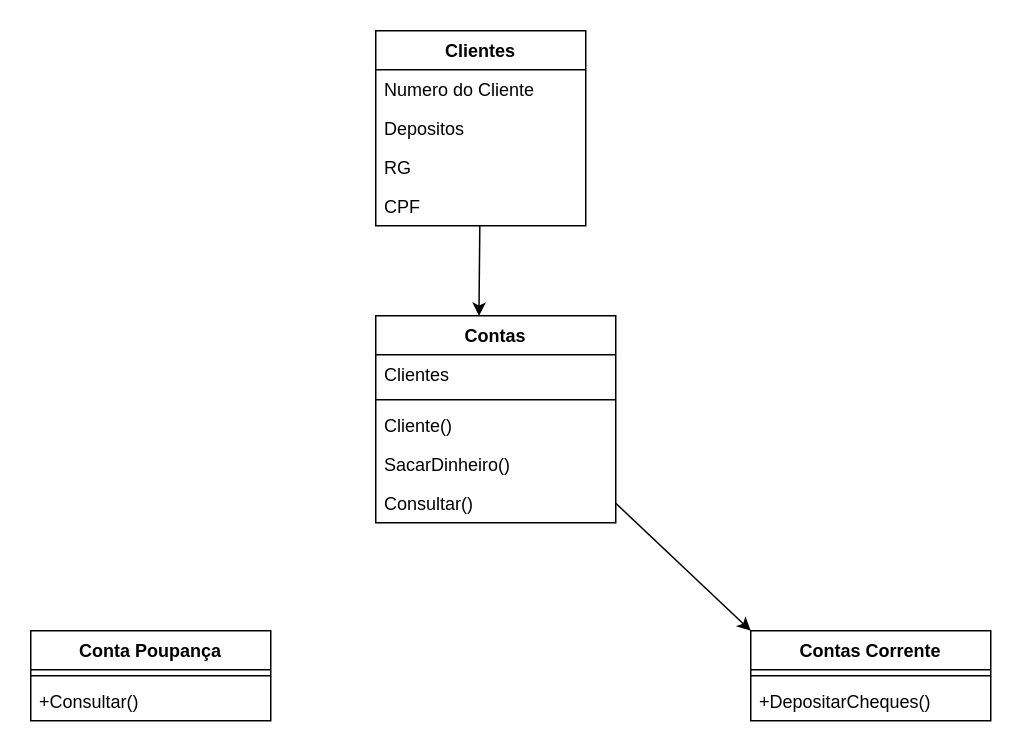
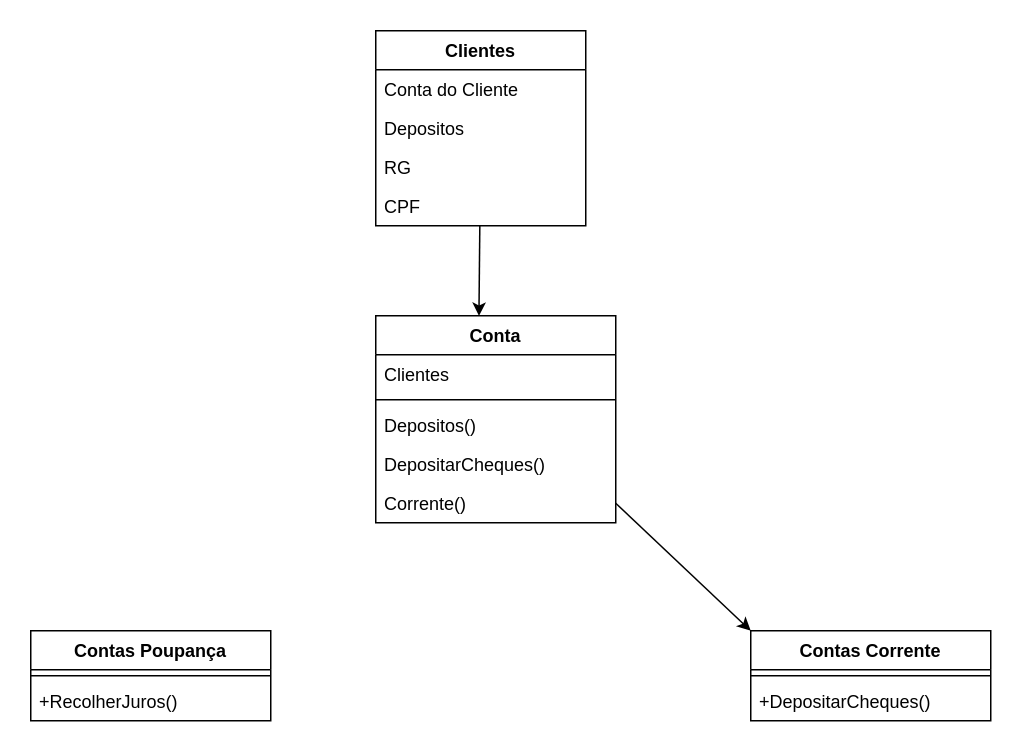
(460, 90) -> (455, 90)
(495, 336) -> (495, 336)
(425, 426) -> (437, 426)
(455, 465) -> (472, 465)
(437, 504) -> (434, 504)
(150, 651) -> (150, 651)
(97, 702) -> (117, 702)
